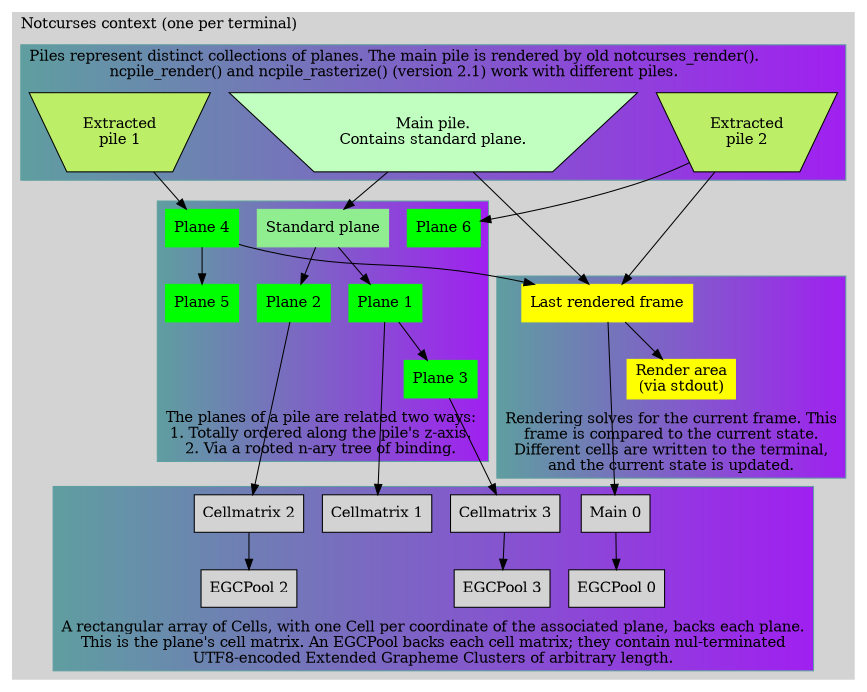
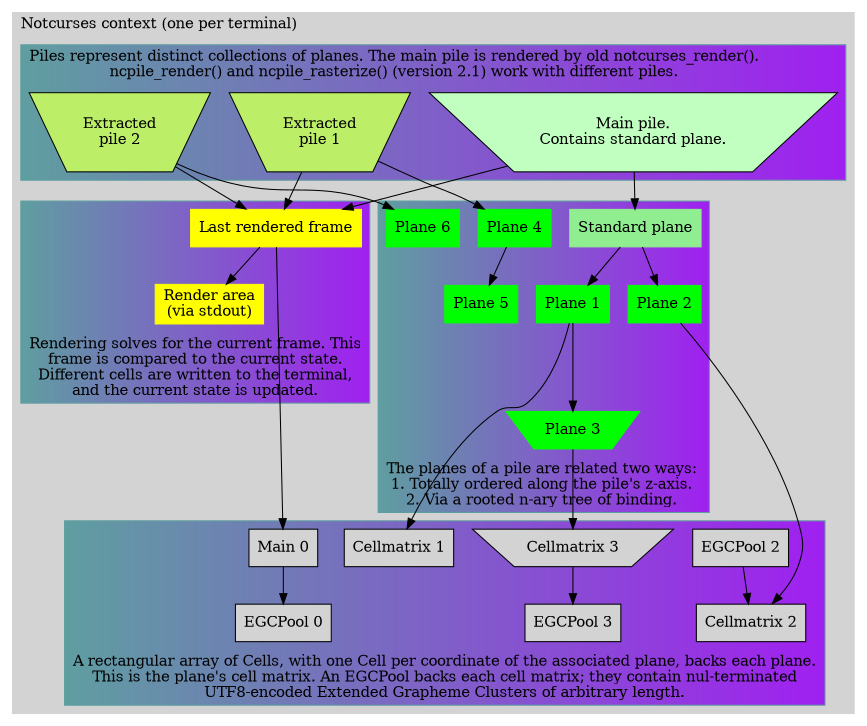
(381, 265) -> (295, 186)
(441, 379) -> (573, 430)
(505, 514) -> (573, 548)
(249, 546) -> (745, 580)
